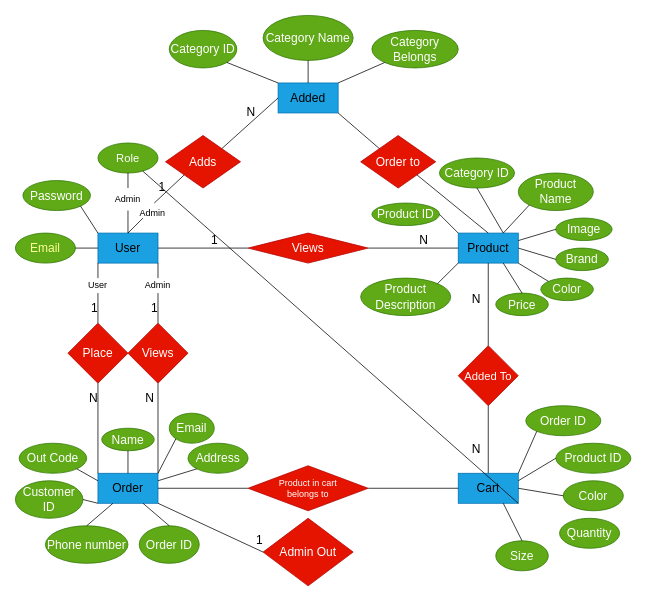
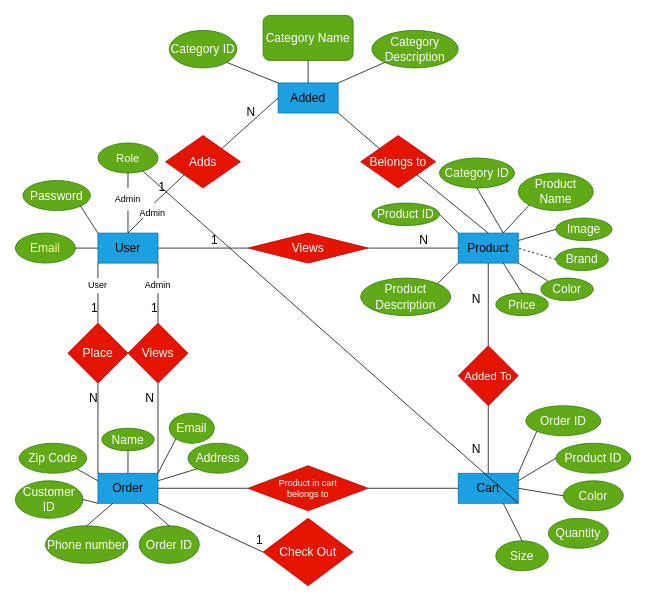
(308, 38) -> (308, 38)
(415, 49) -> (415, 49)
(398, 162) -> (398, 162)
(538, 254) -> (538, 254)
(53, 458) -> (53, 458)
(589, 533) -> (578, 533)
(308, 552) -> (308, 552)
